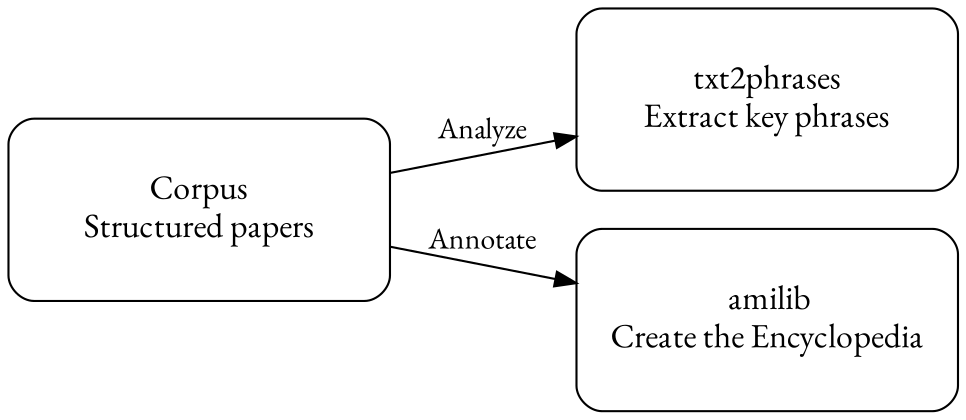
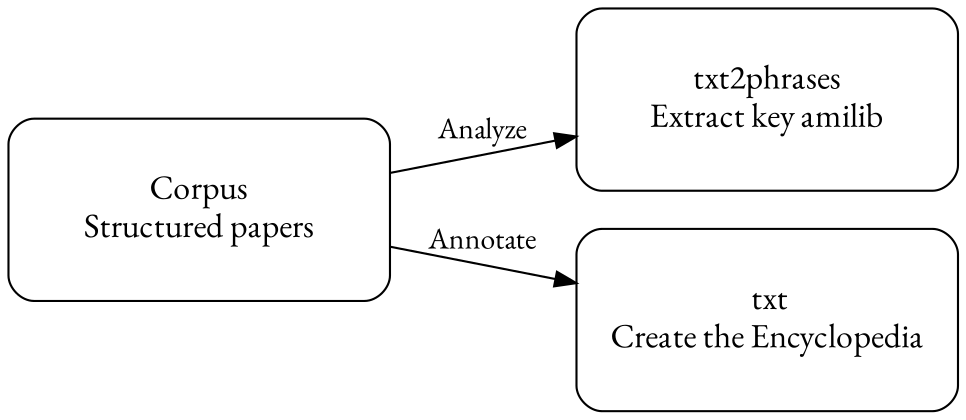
(767, 100) -> (767, 100)
(767, 320) -> (767, 320)
